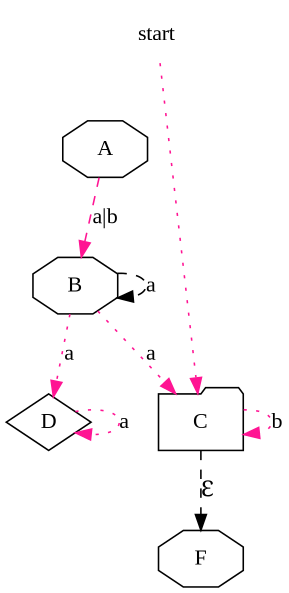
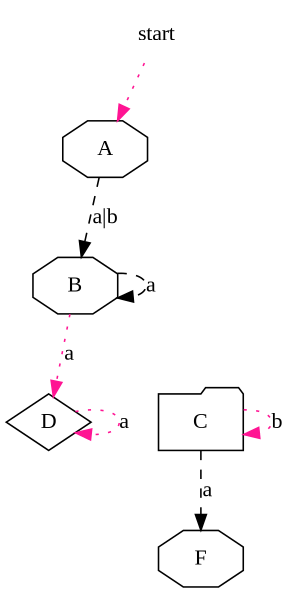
(92, 209) -> (92, 209)
(178, 220) -> (134, 85)
(131, 347) -> none
(208, 490) -> (208, 490)
